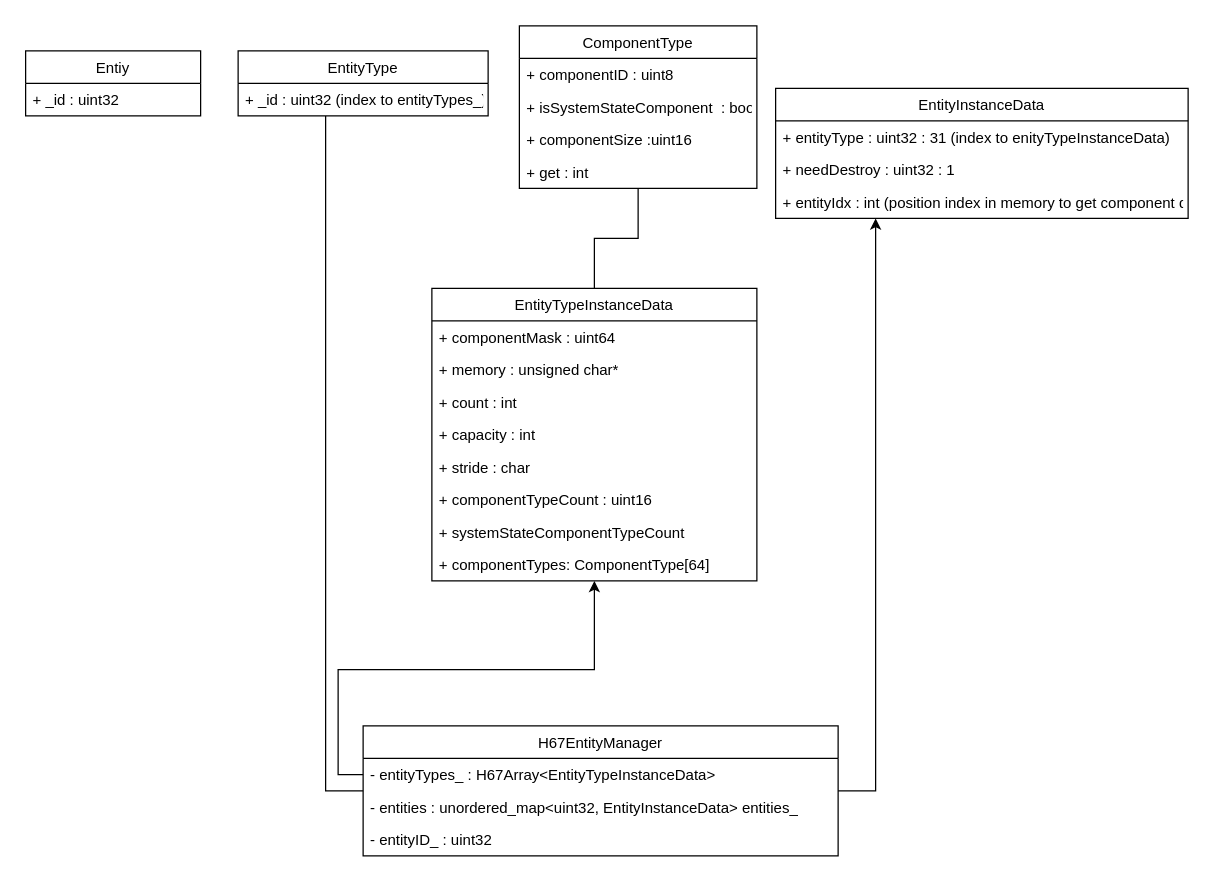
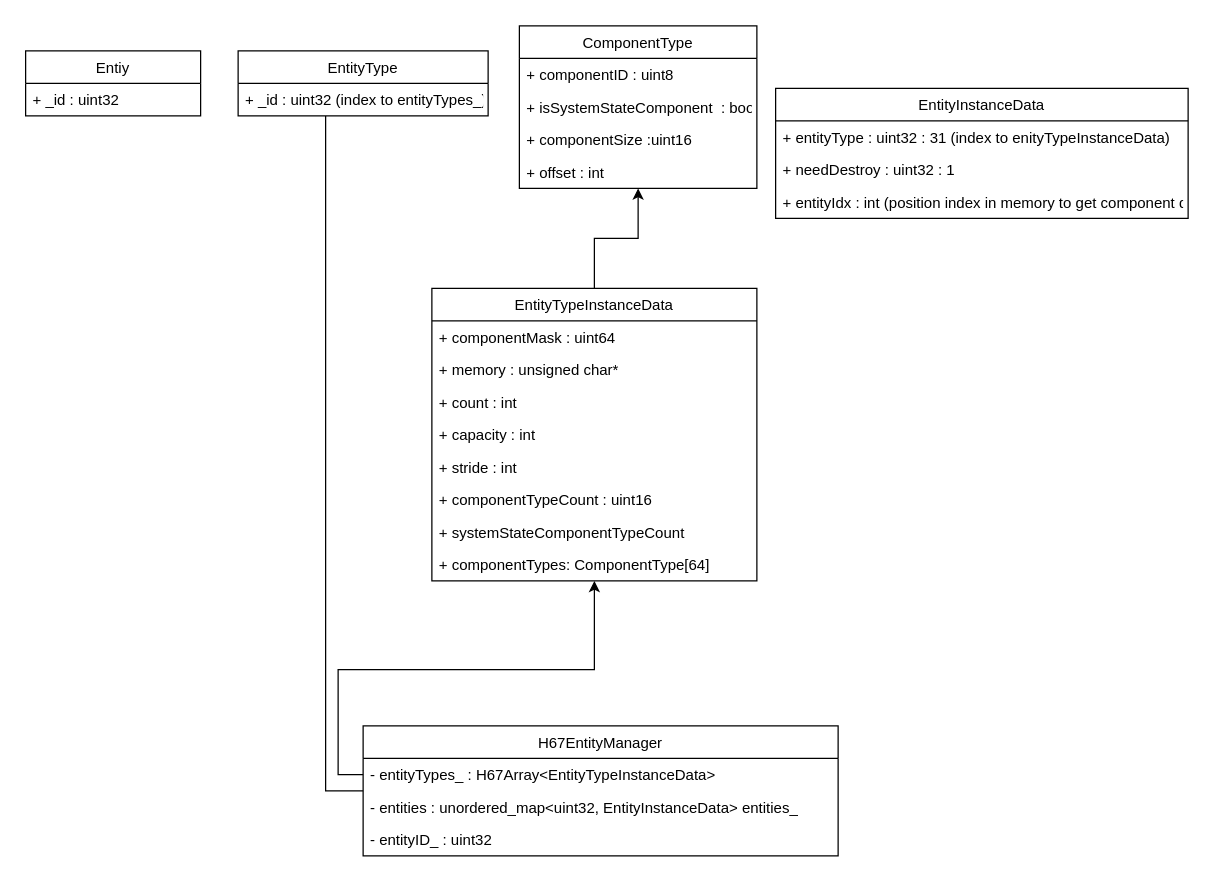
(563, 173) -> (575, 173)
(638, 194) -> (638, 198)
(492, 468) -> (486, 468)
(876, 527) -> none
